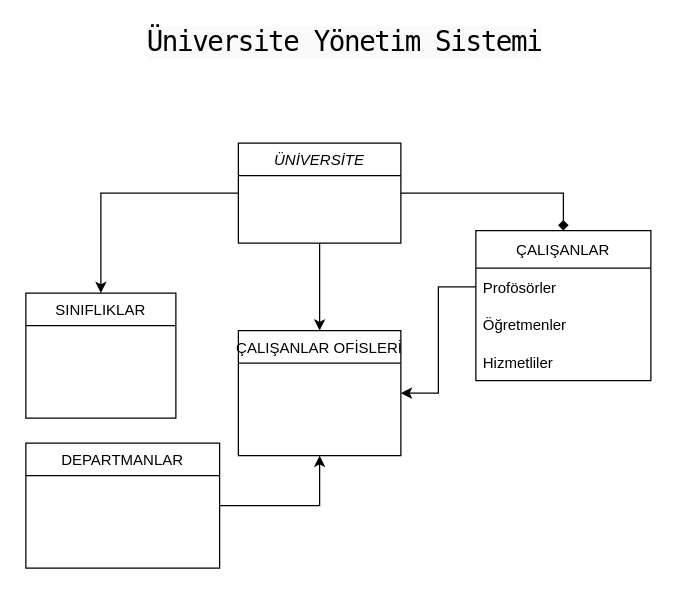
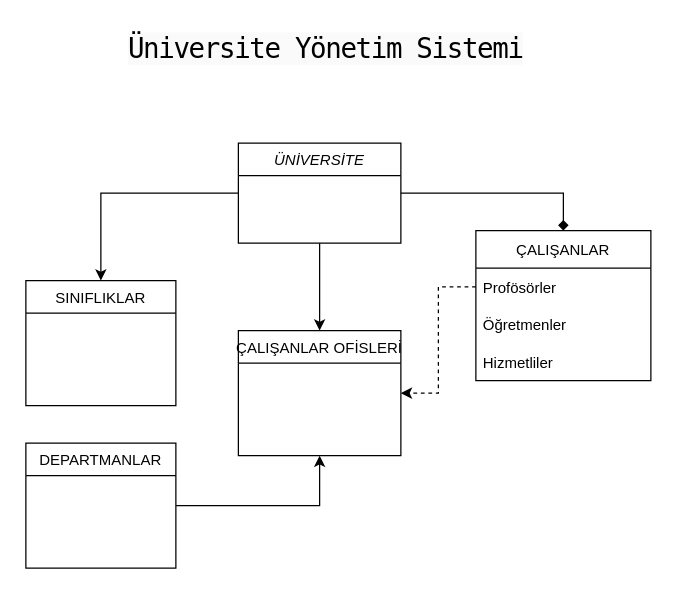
(344, 38) -> (326, 44)
(438, 337) -> (438, 337)
(101, 356) -> (101, 343)
(123, 506) -> (101, 506)
